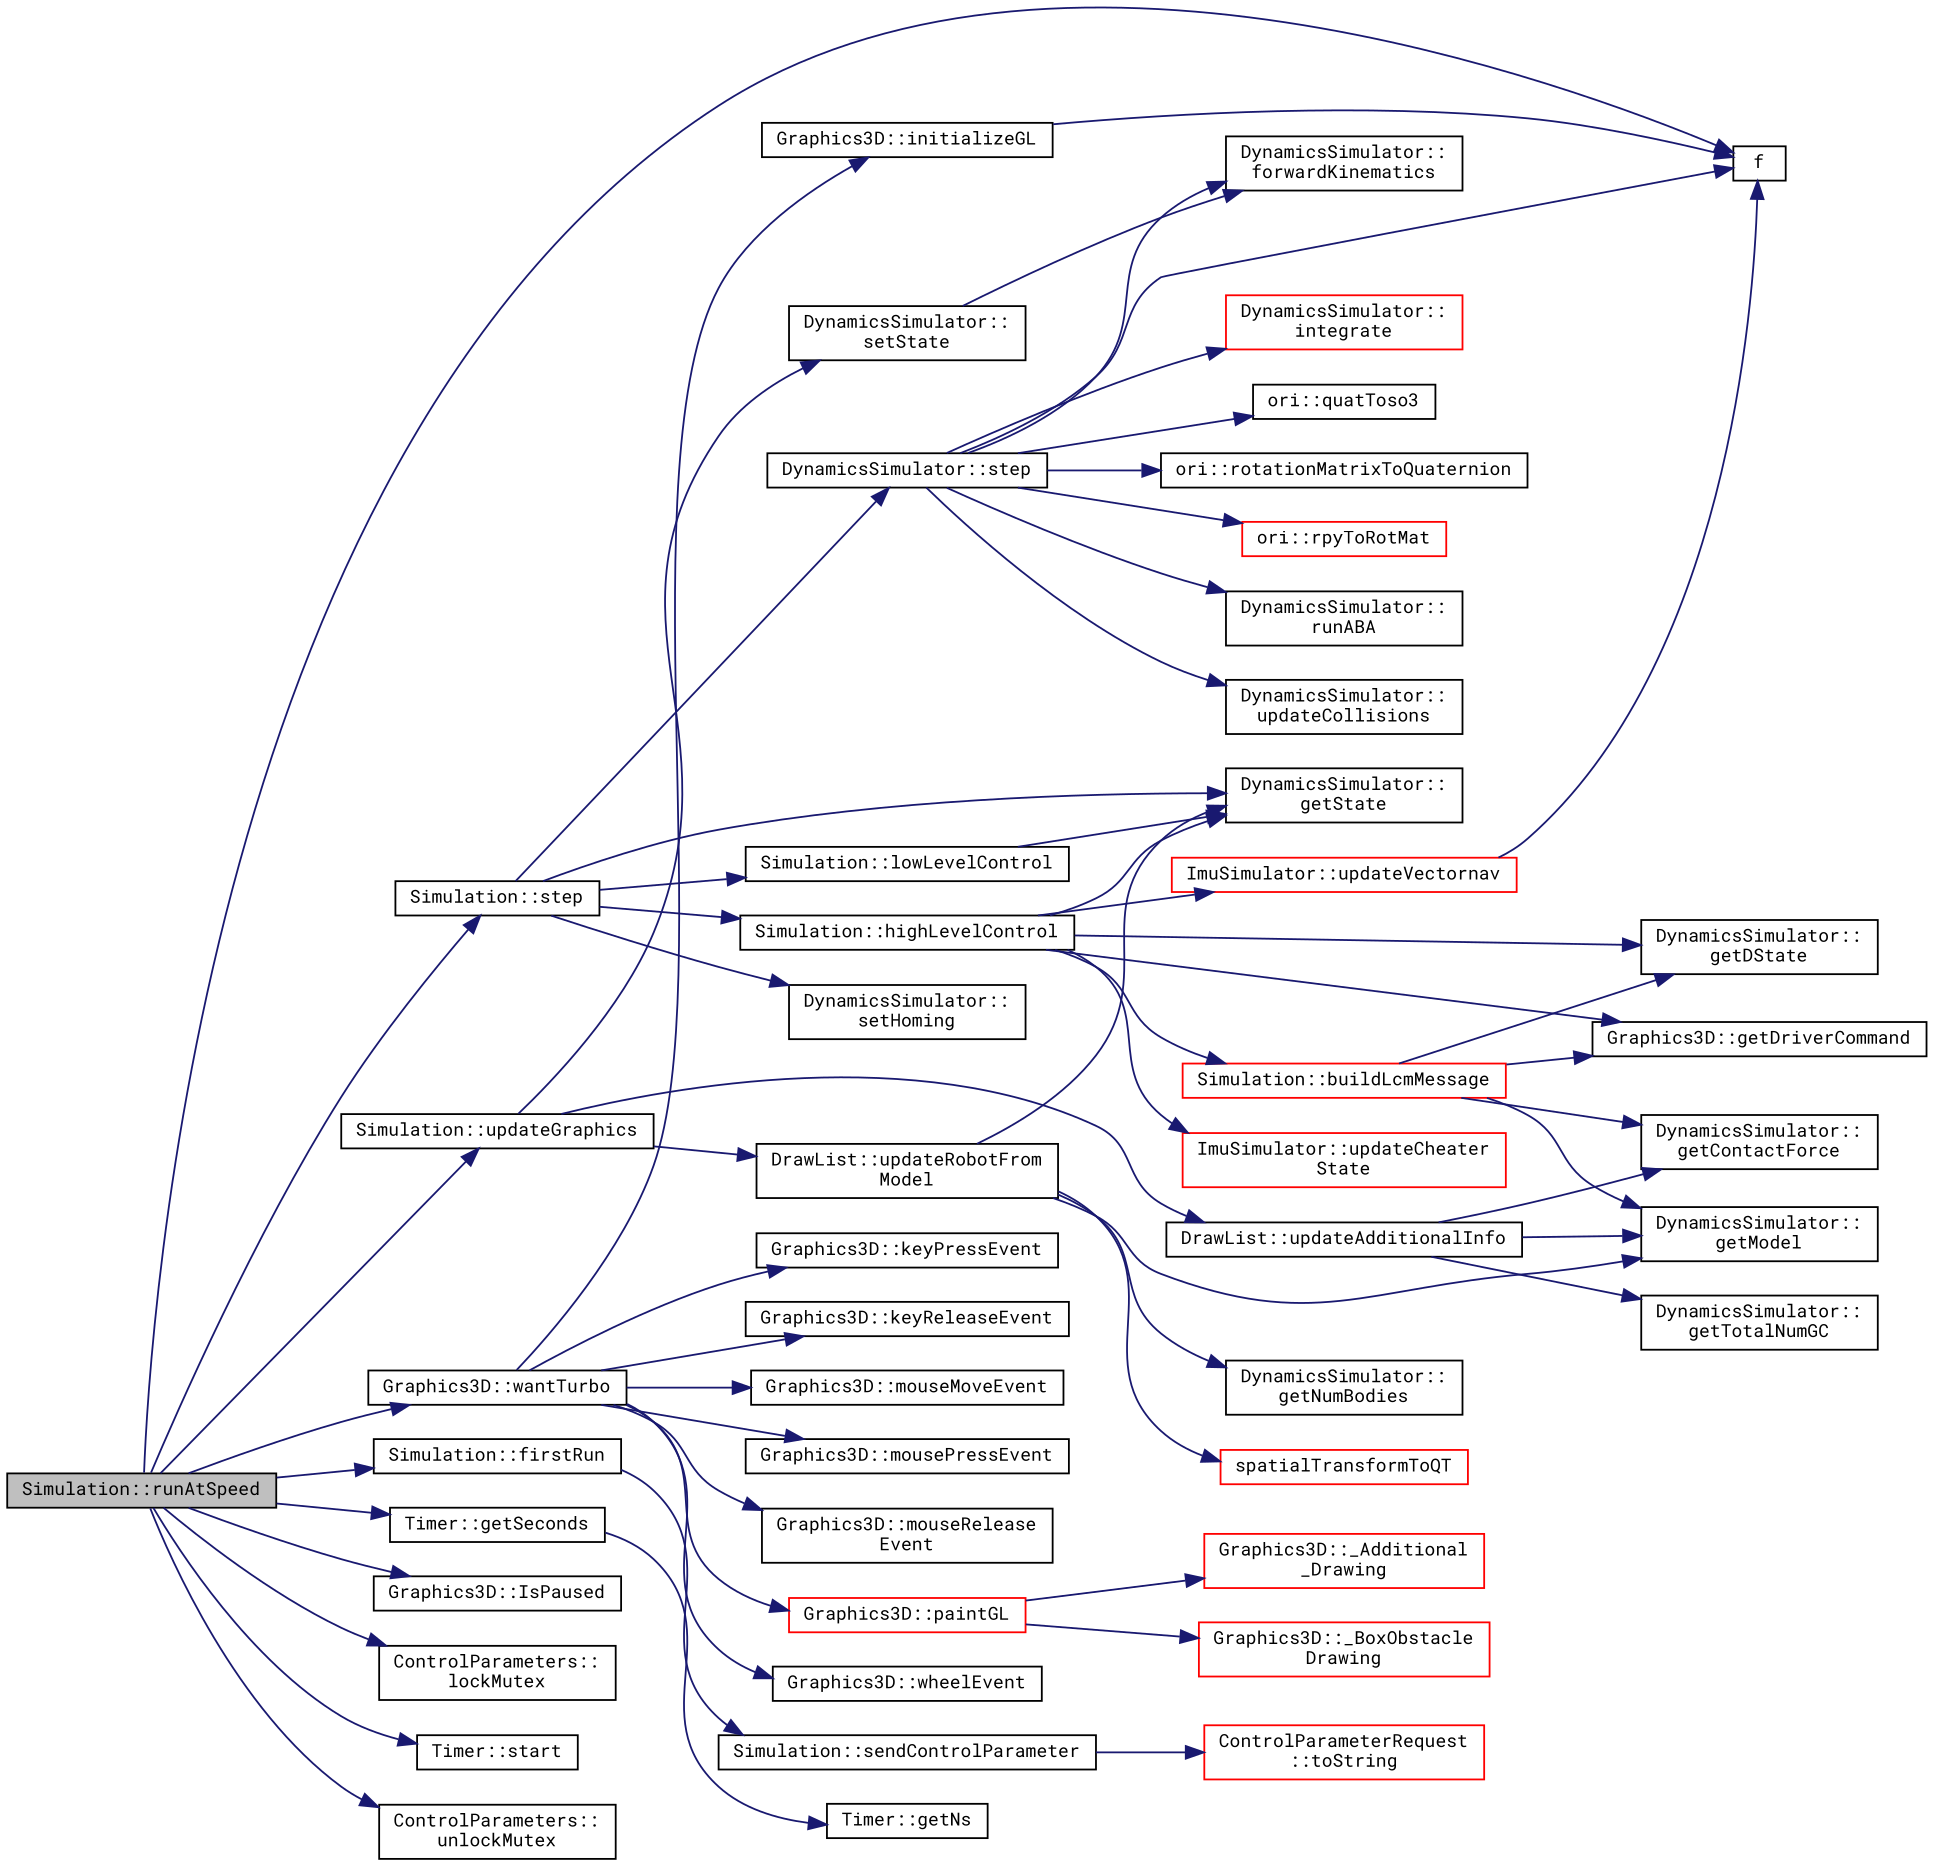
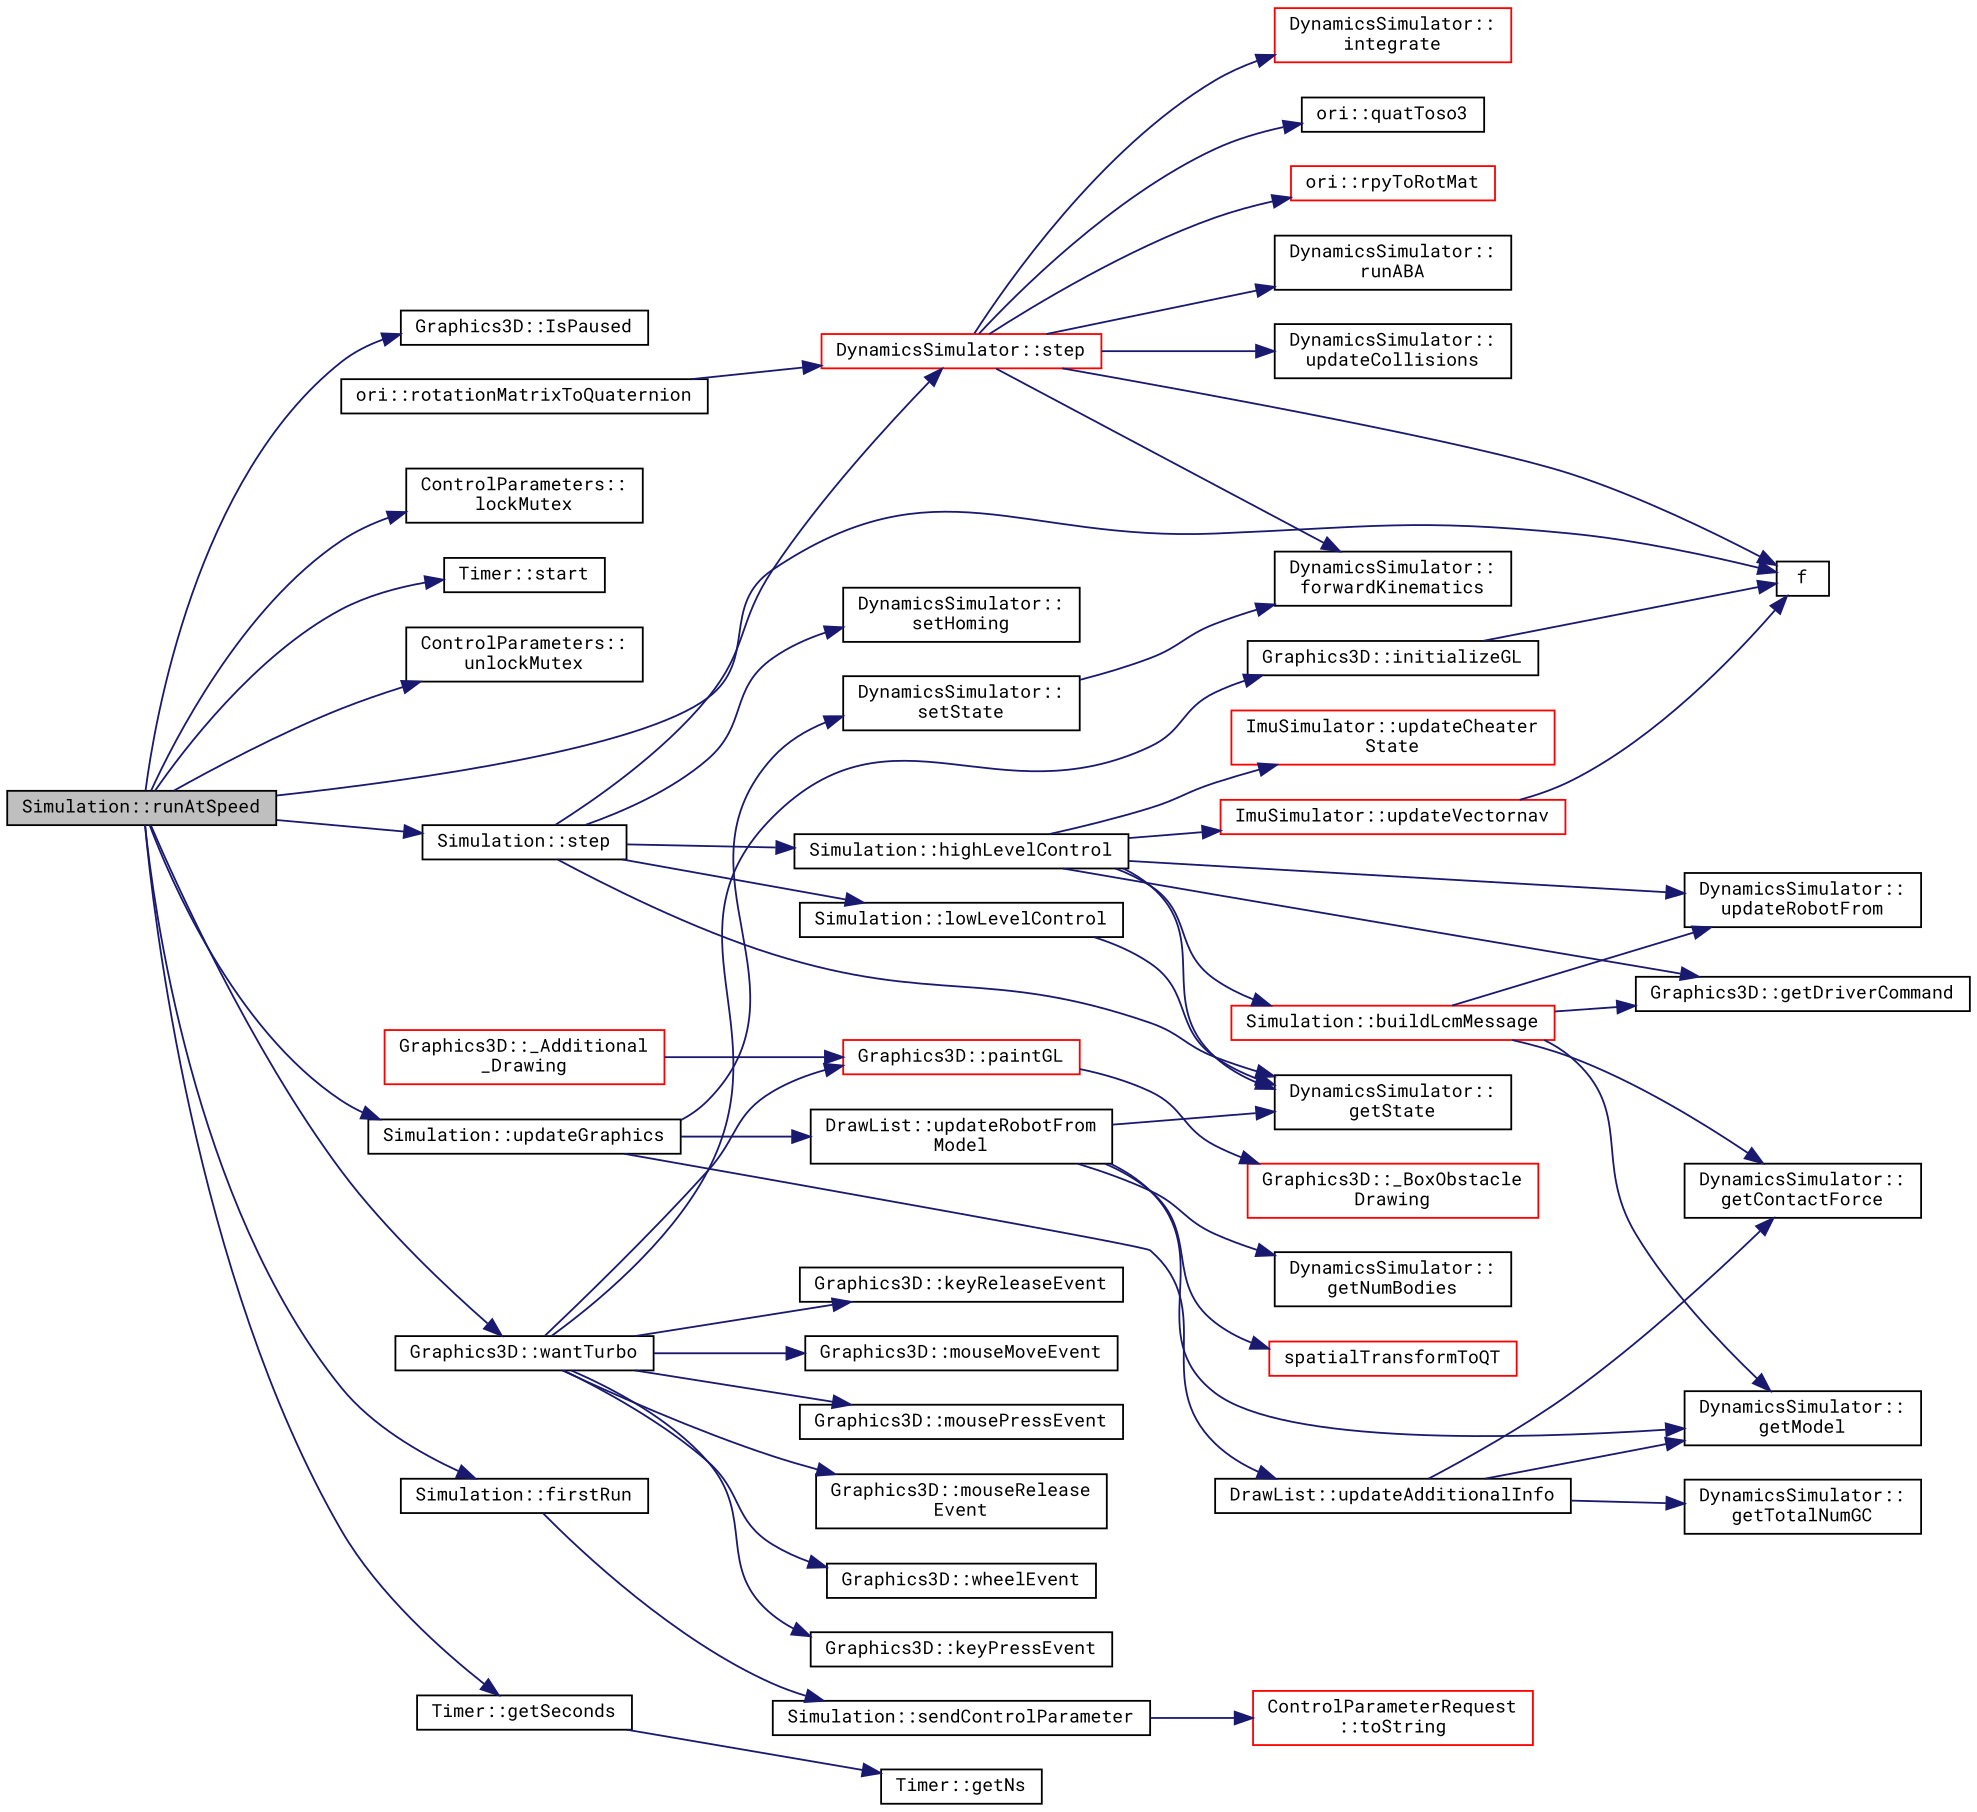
(907, 470) -> (961, 351)
(1095, 470) -> (747, 373)
(1760, 947) -> (1803, 900)
(1106, 1590) -> (753, 1057)
